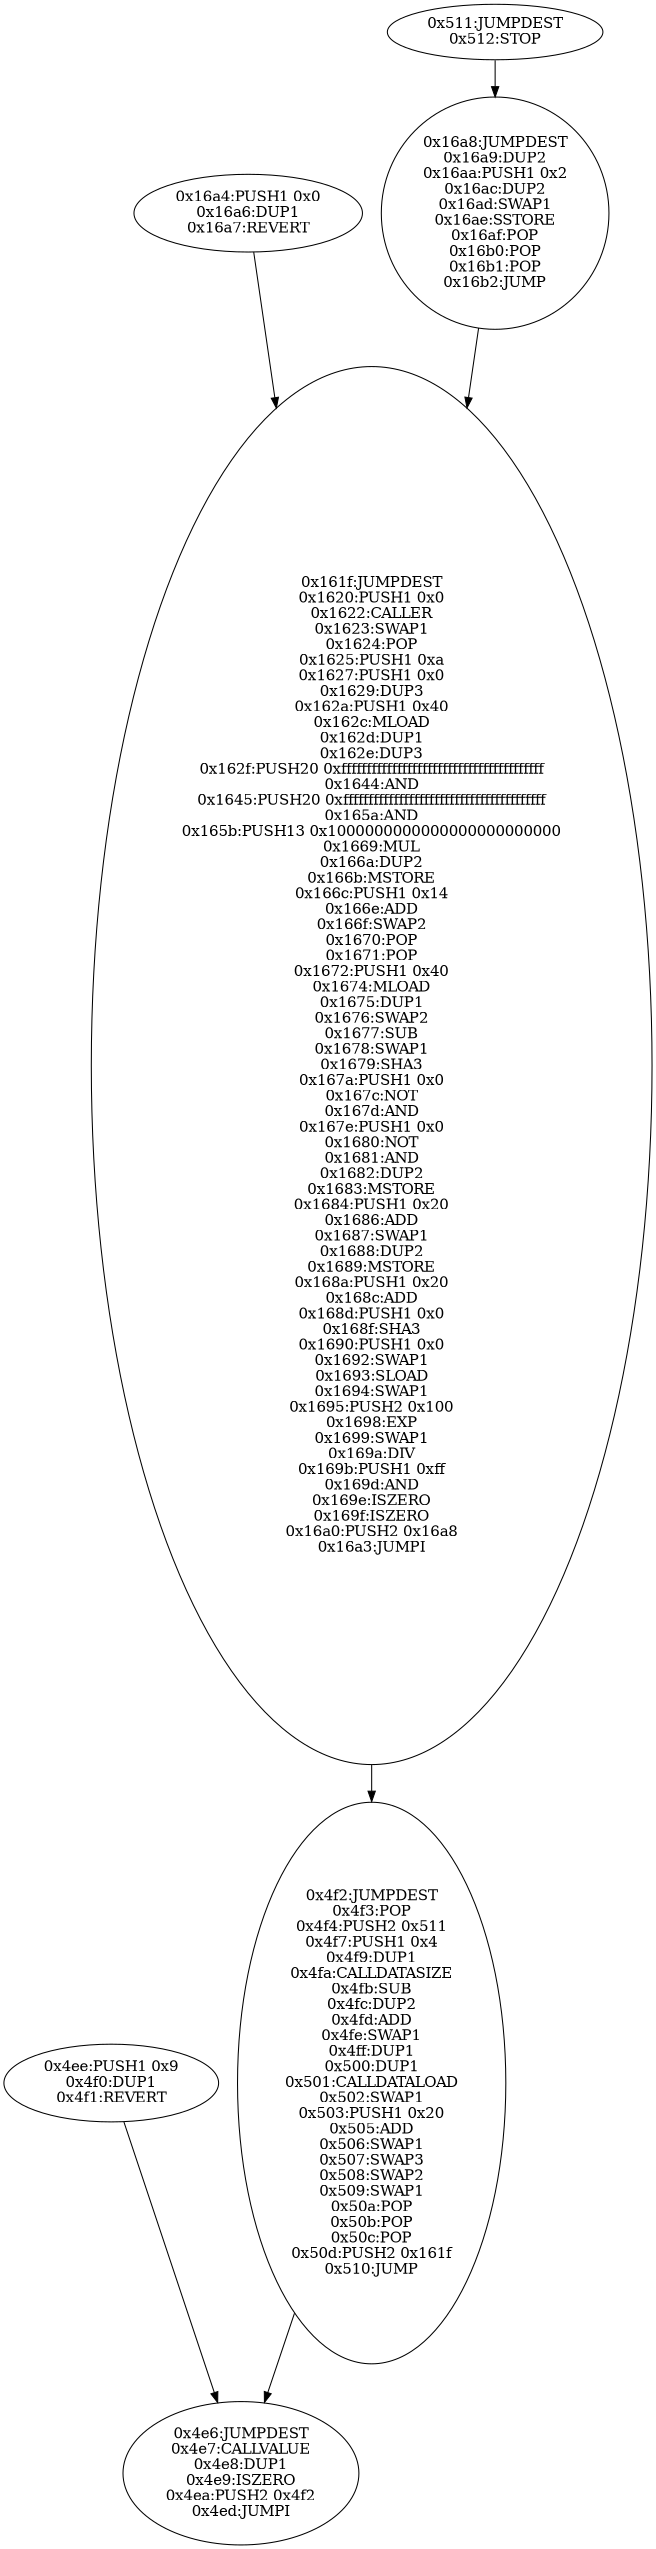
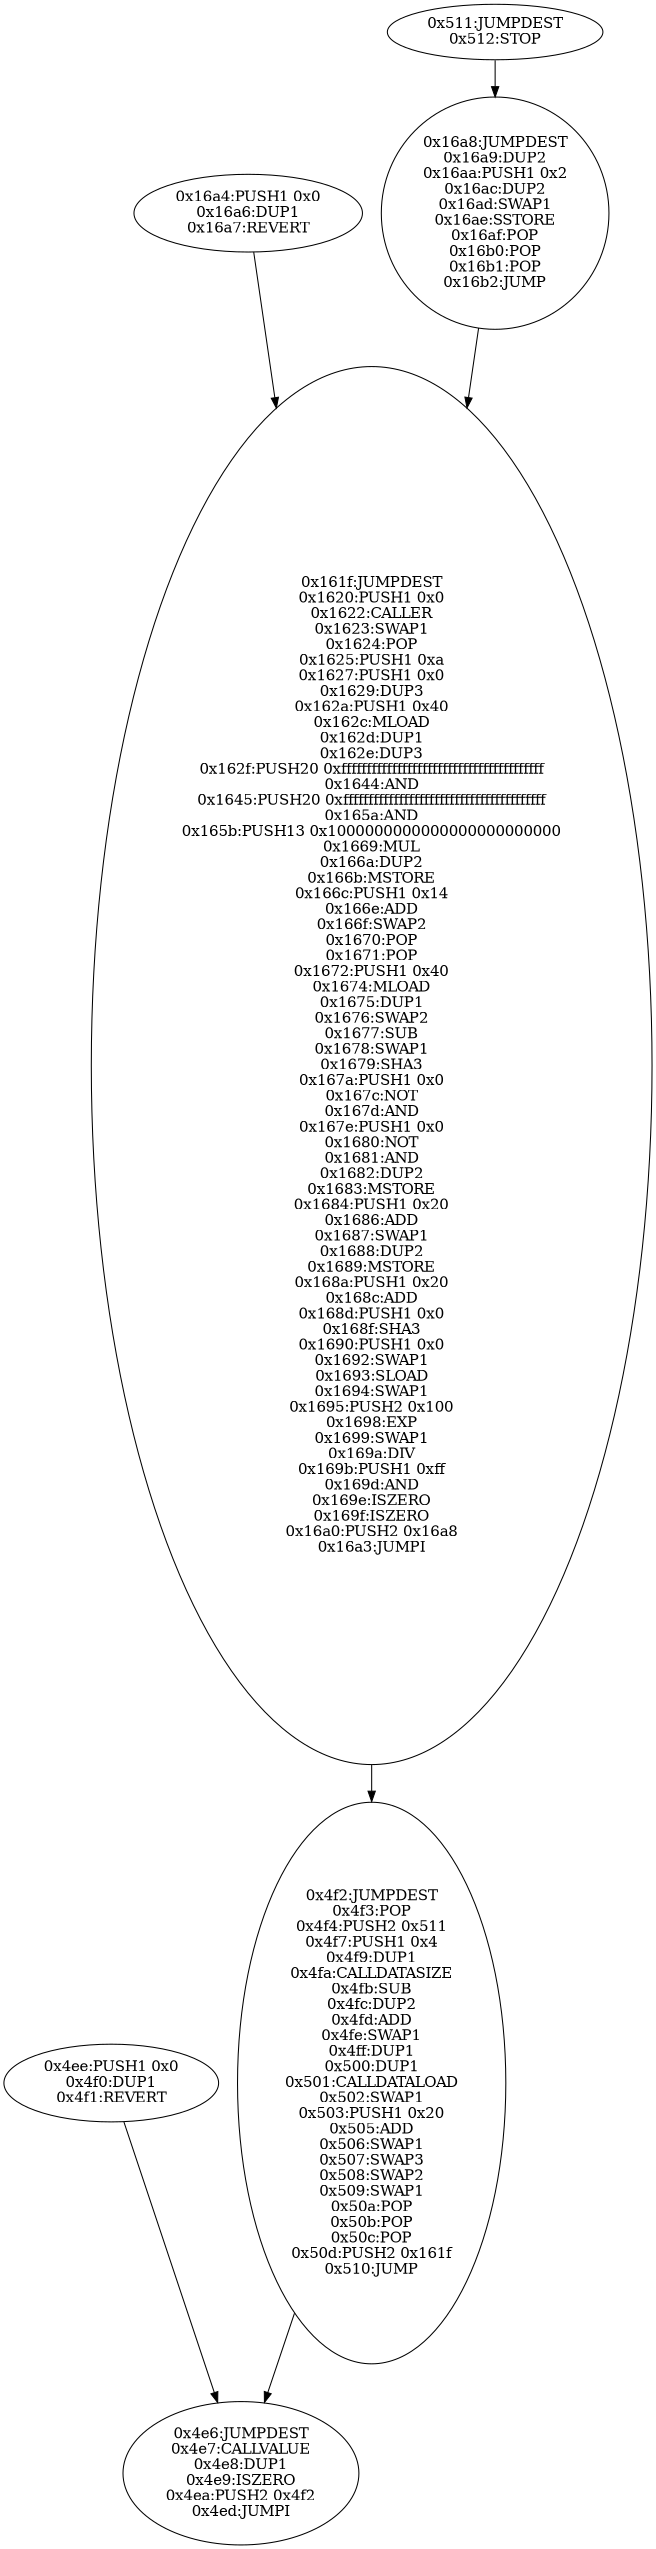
(111, 2083) -> (111, 2083)
